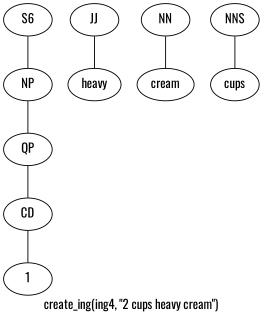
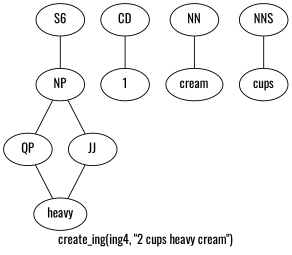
none -> (77, 117)
(28, 182) -> (44, 182)
